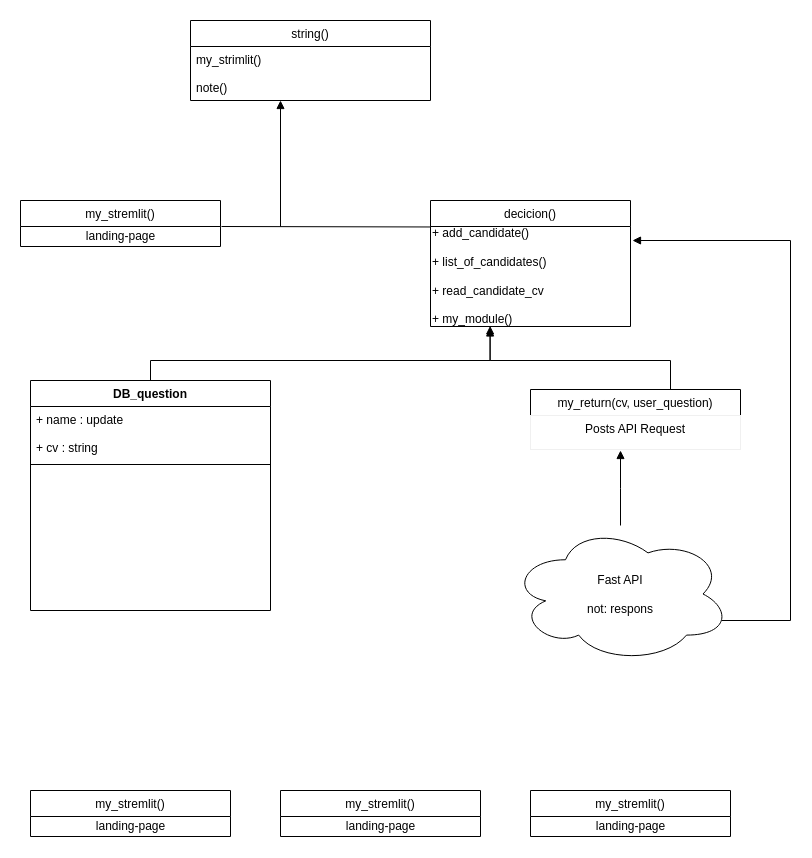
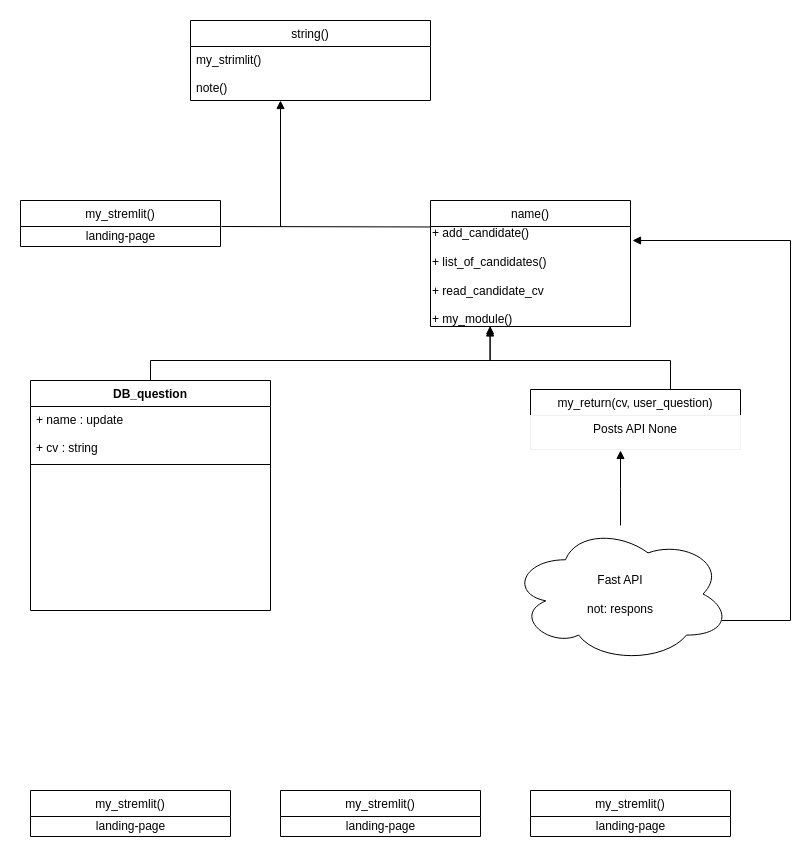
(530, 214) -> (530, 214)
(635, 429) -> (635, 429)
